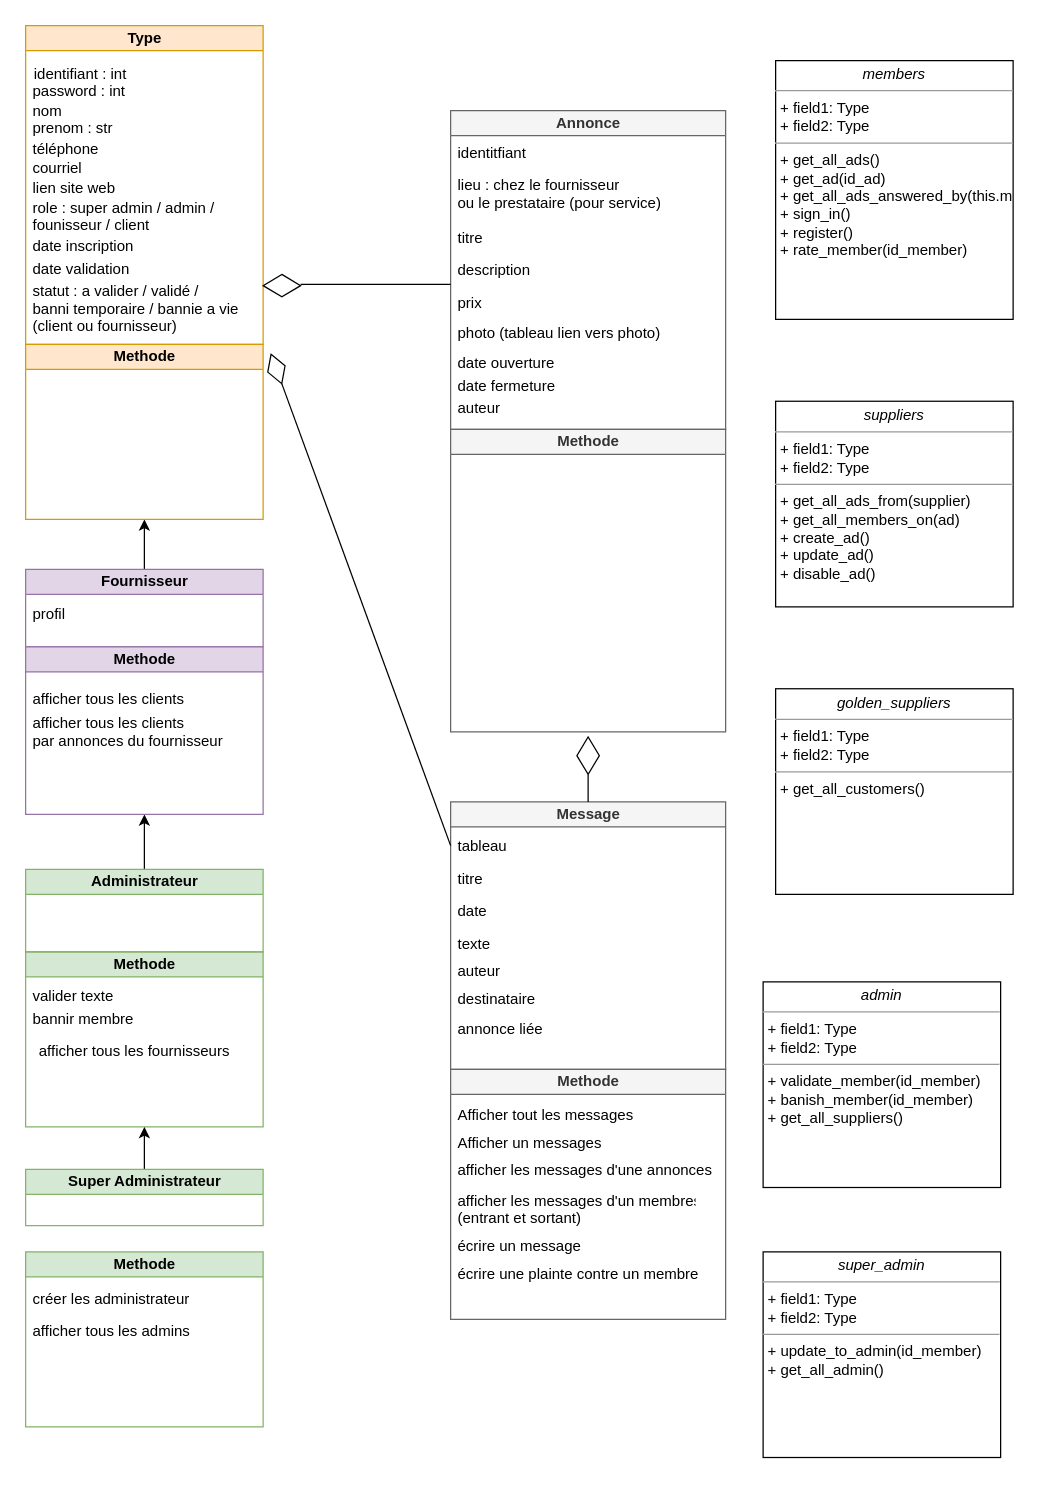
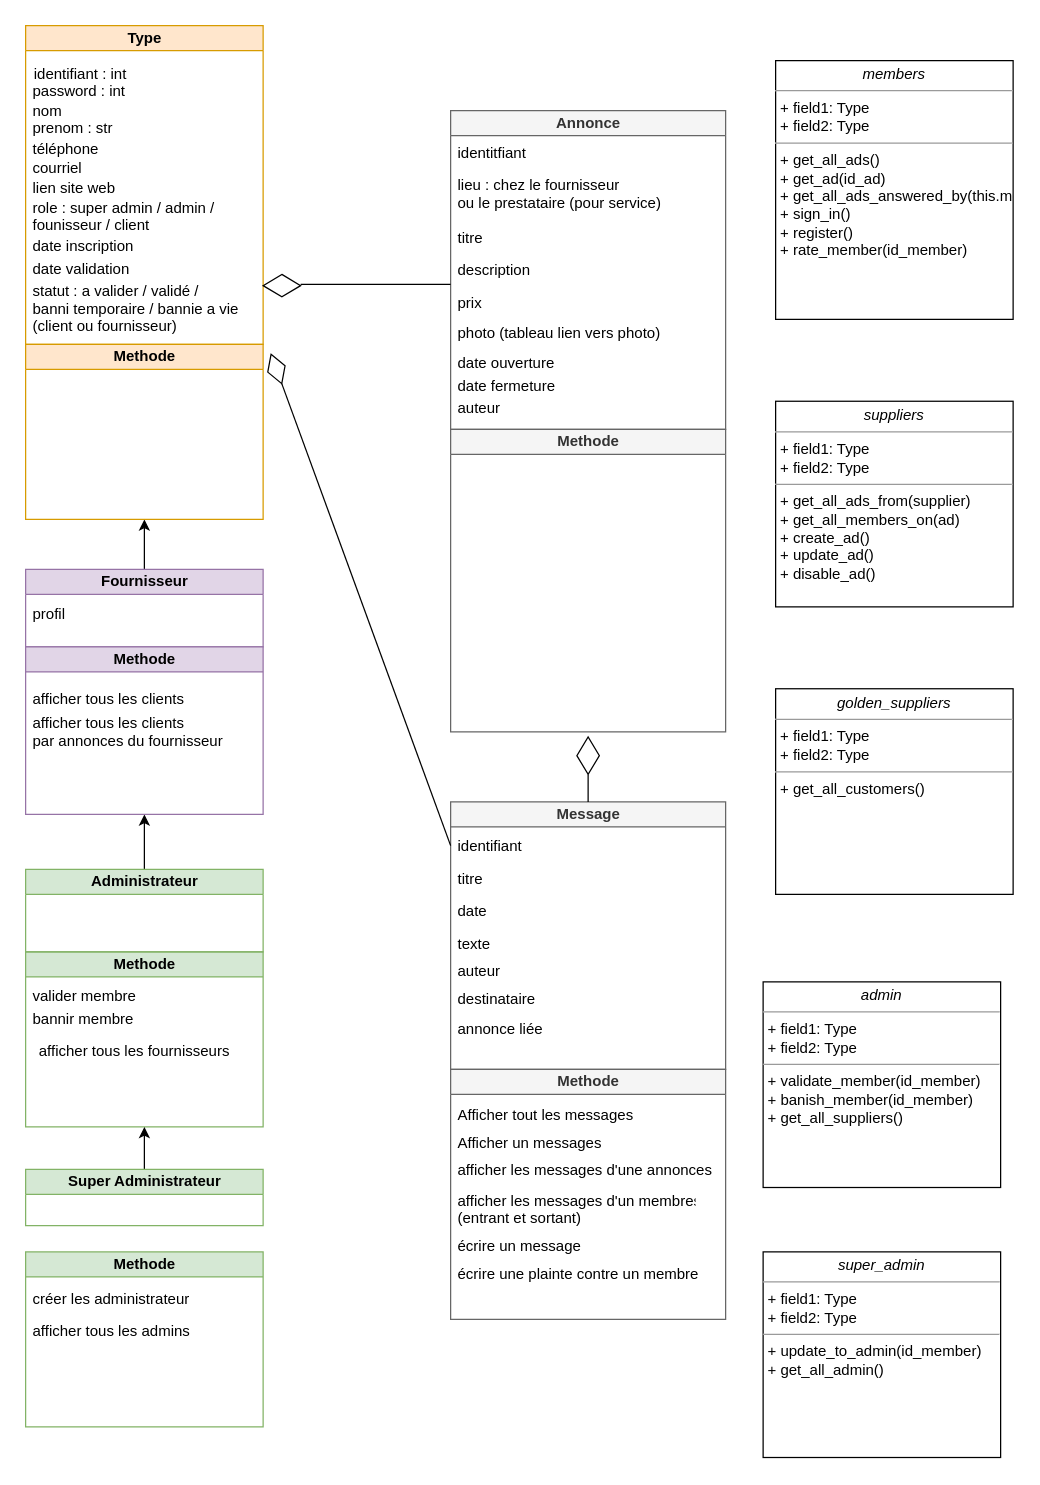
(485, 846) -> (498, 846)
(81, 996) -> (85, 996)
